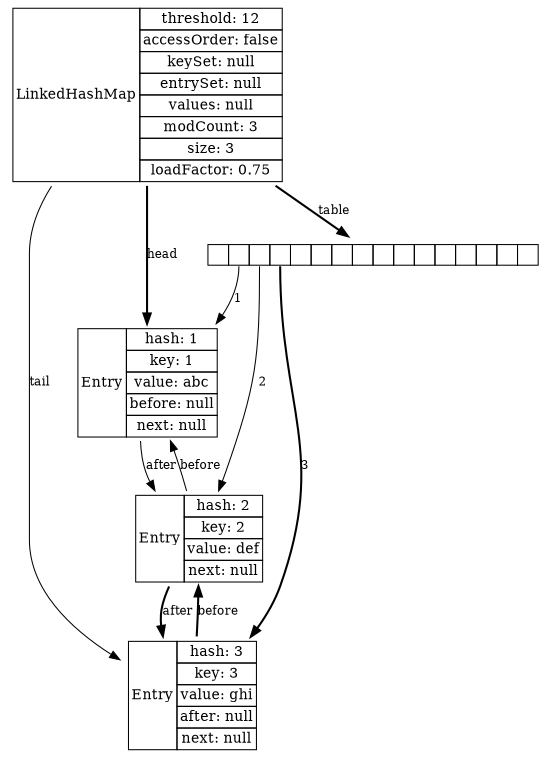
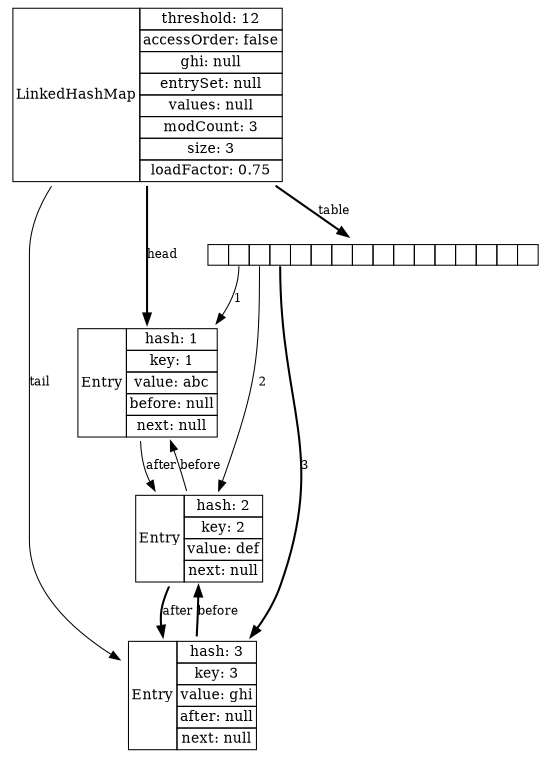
(211, 62) -> (211, 62)
